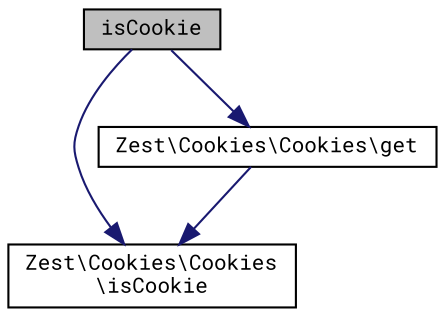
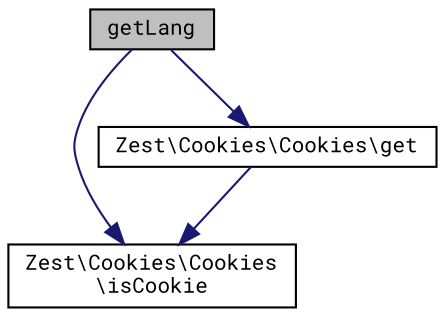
(152, 29) -> (152, 29)
